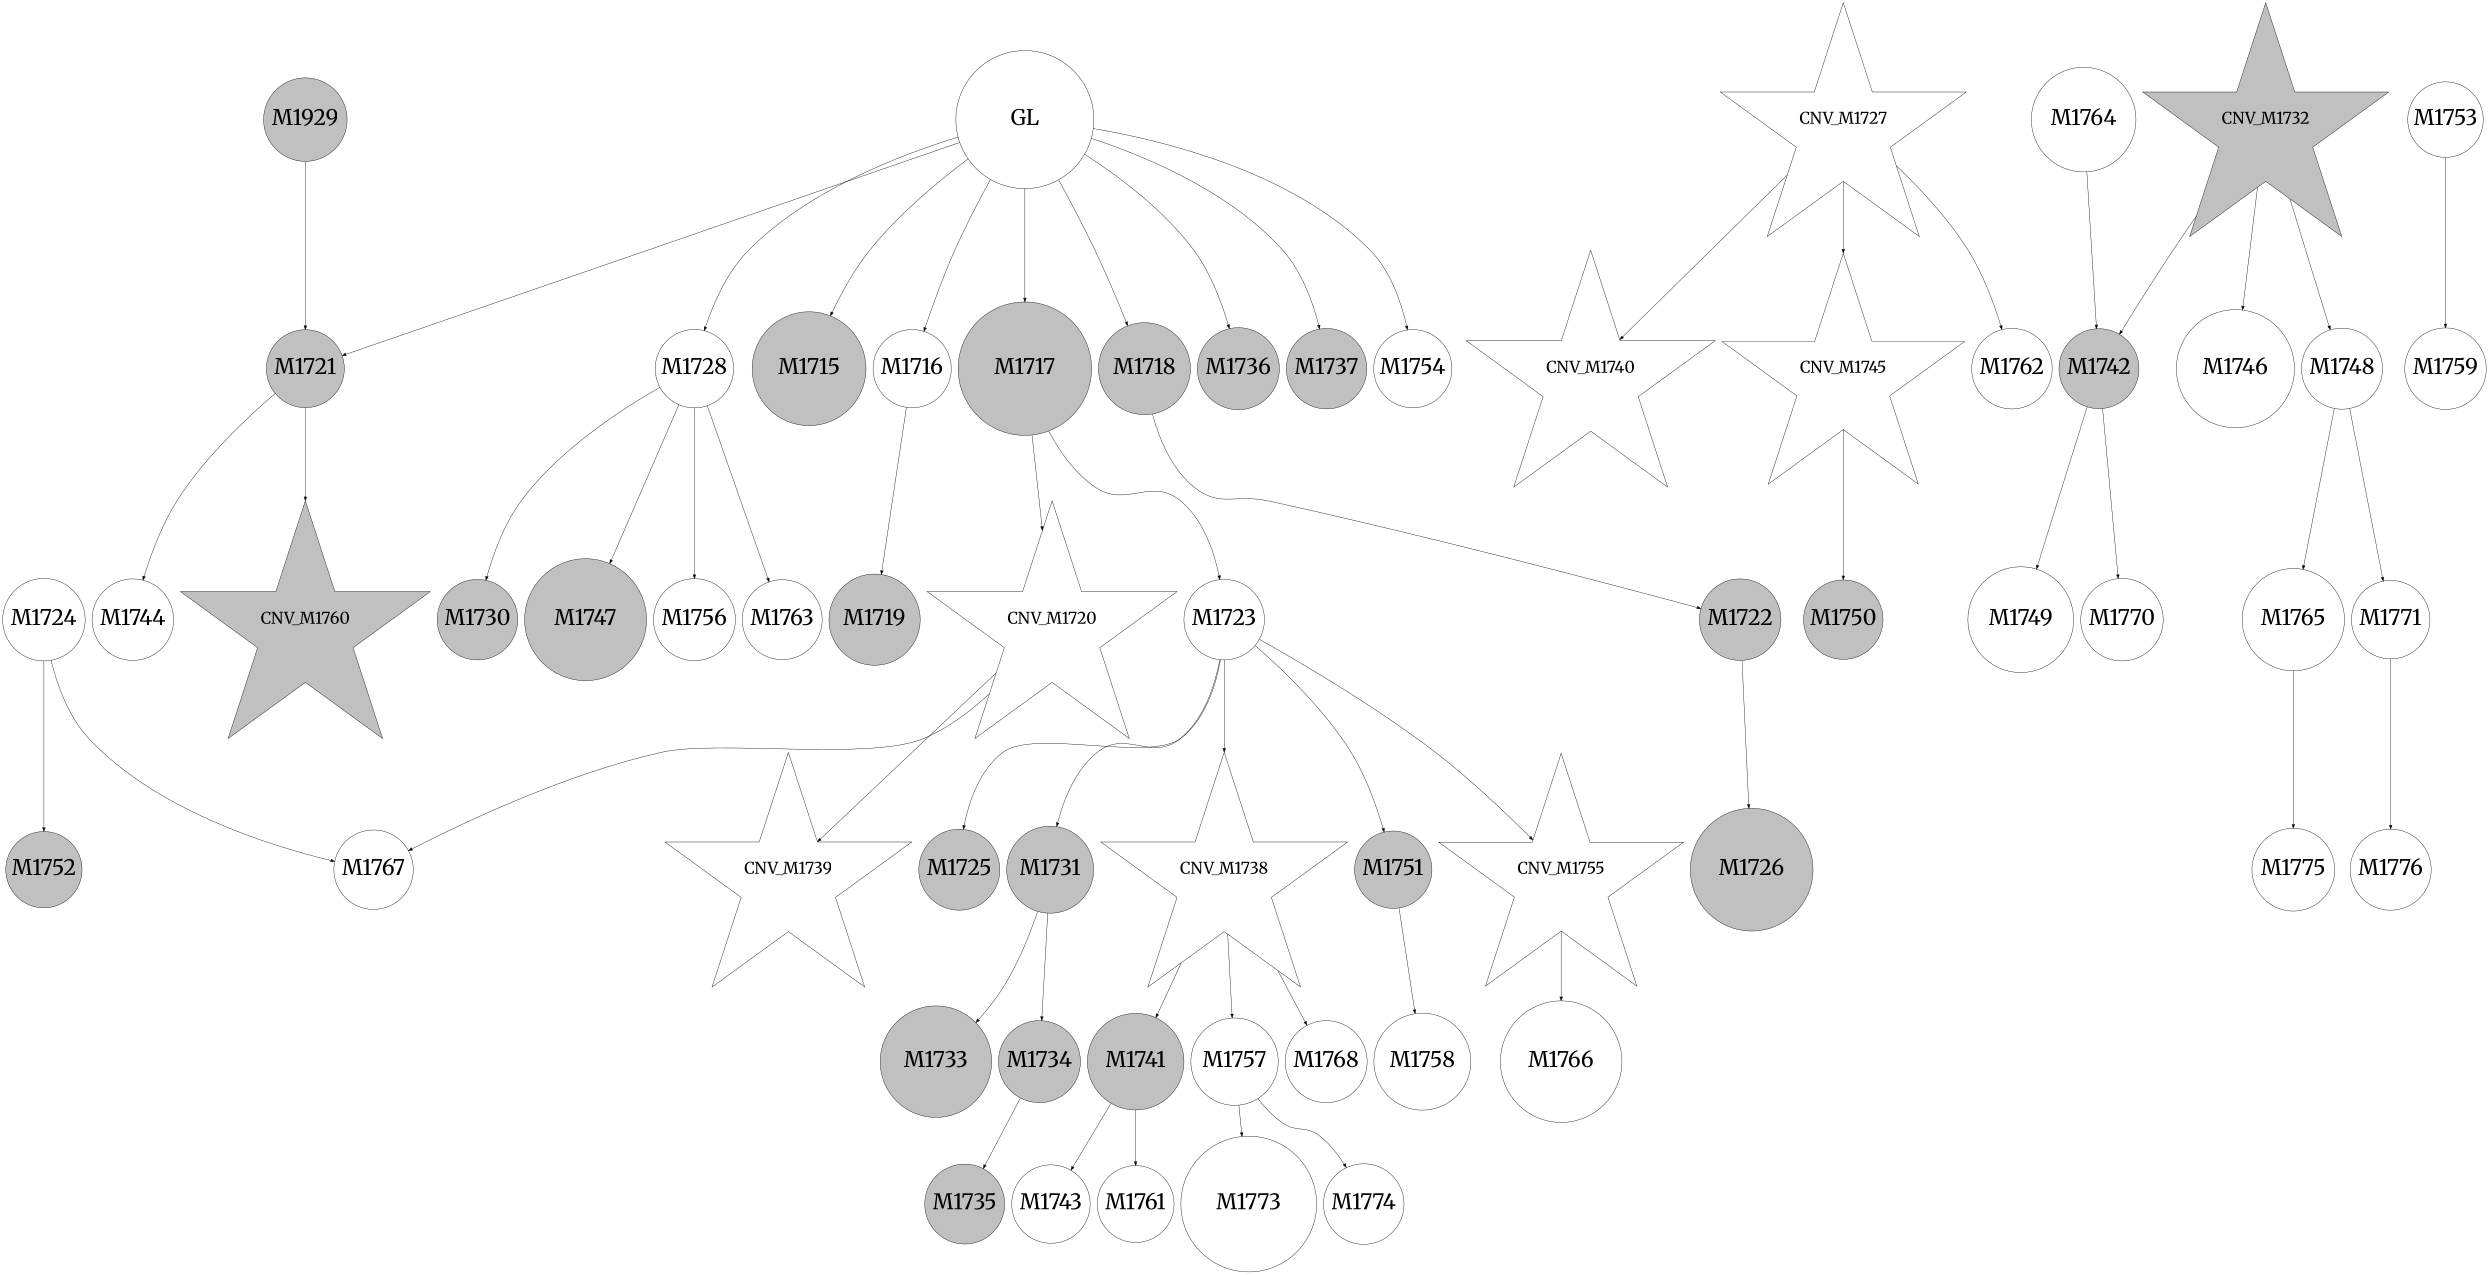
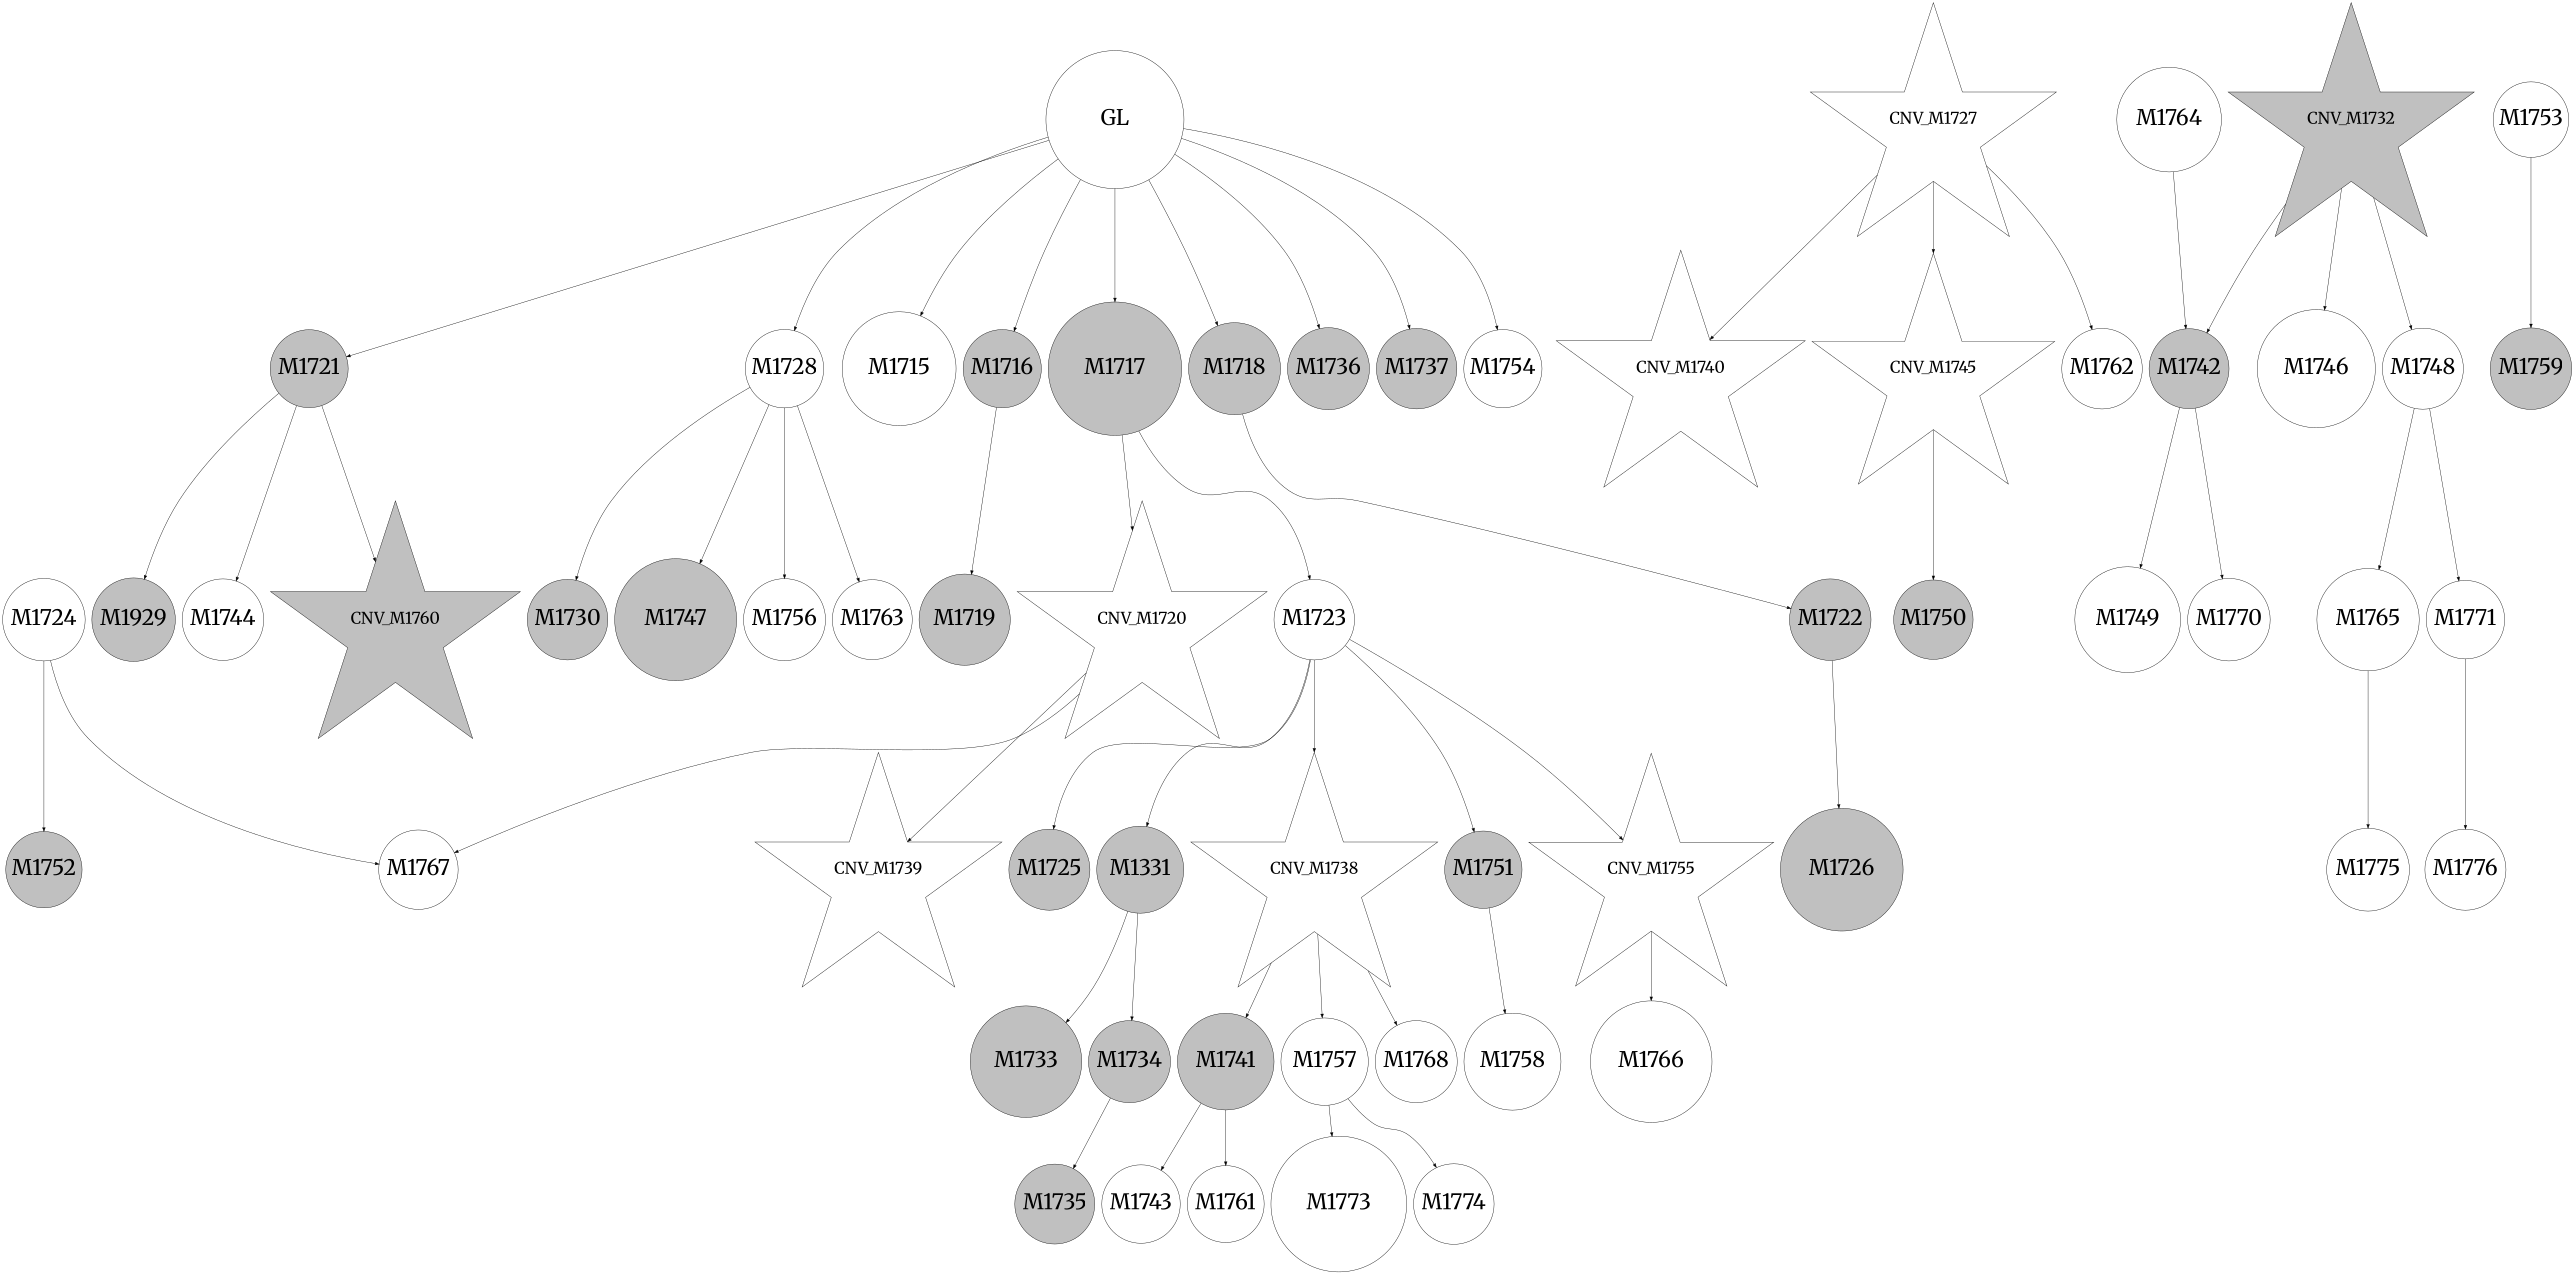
(305, 244) -> (198, 475)
(809, 369) -> (899, 369)
(912, 369) -> (1002, 369)
(2446, 369) -> (2531, 369)
(1050, 870) -> (1140, 870)
